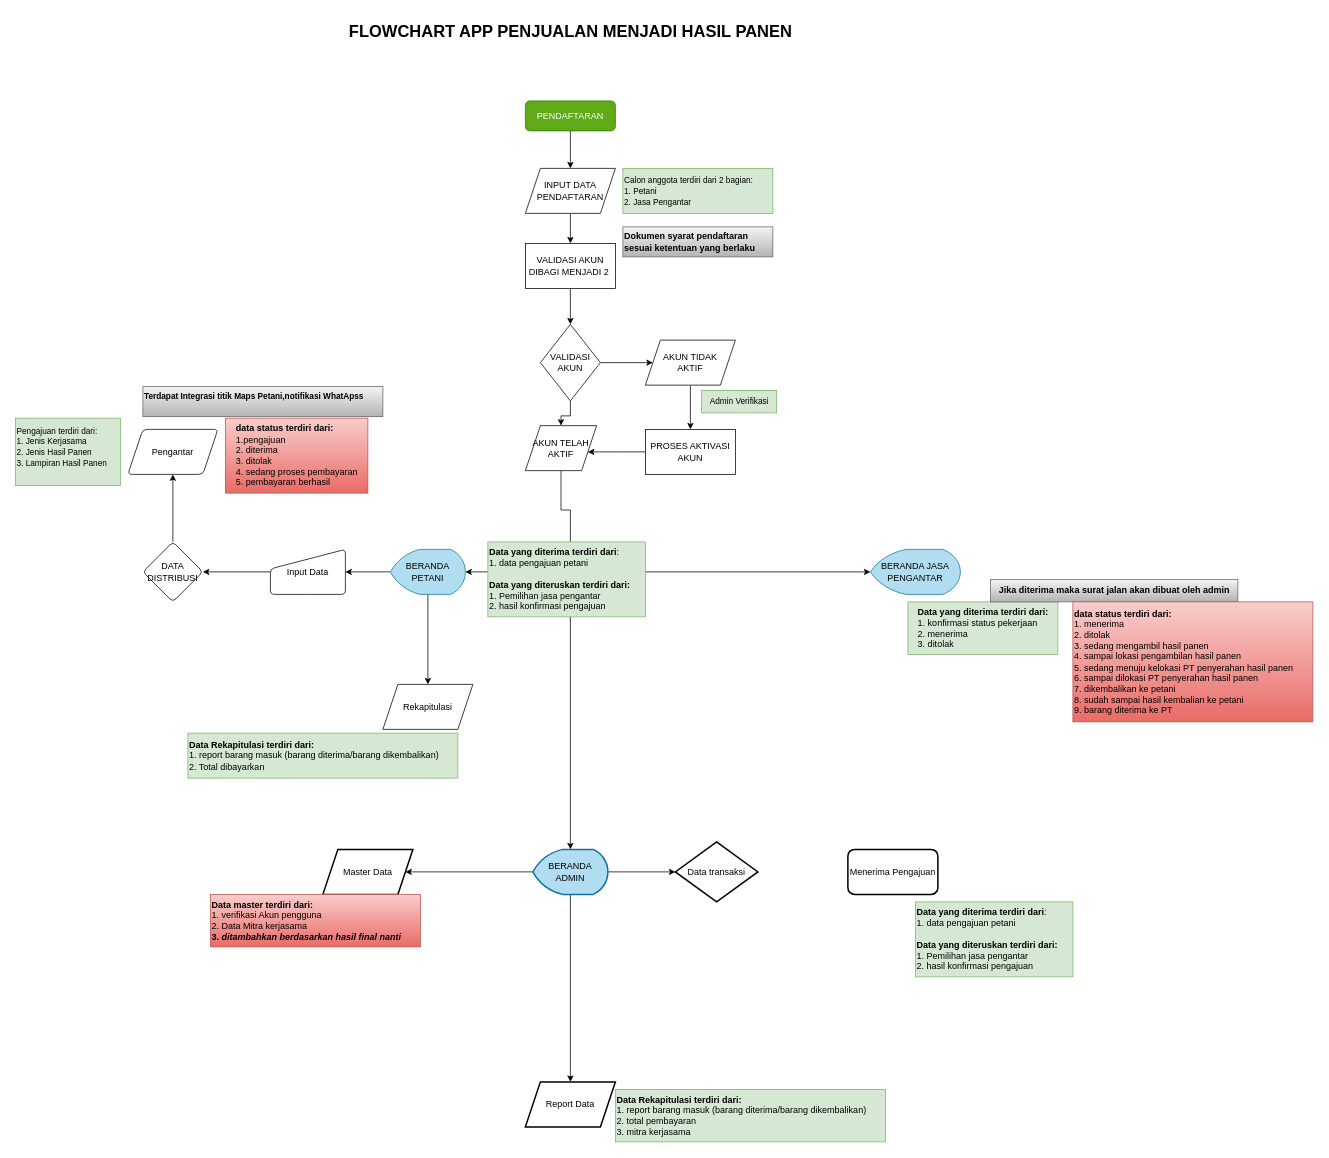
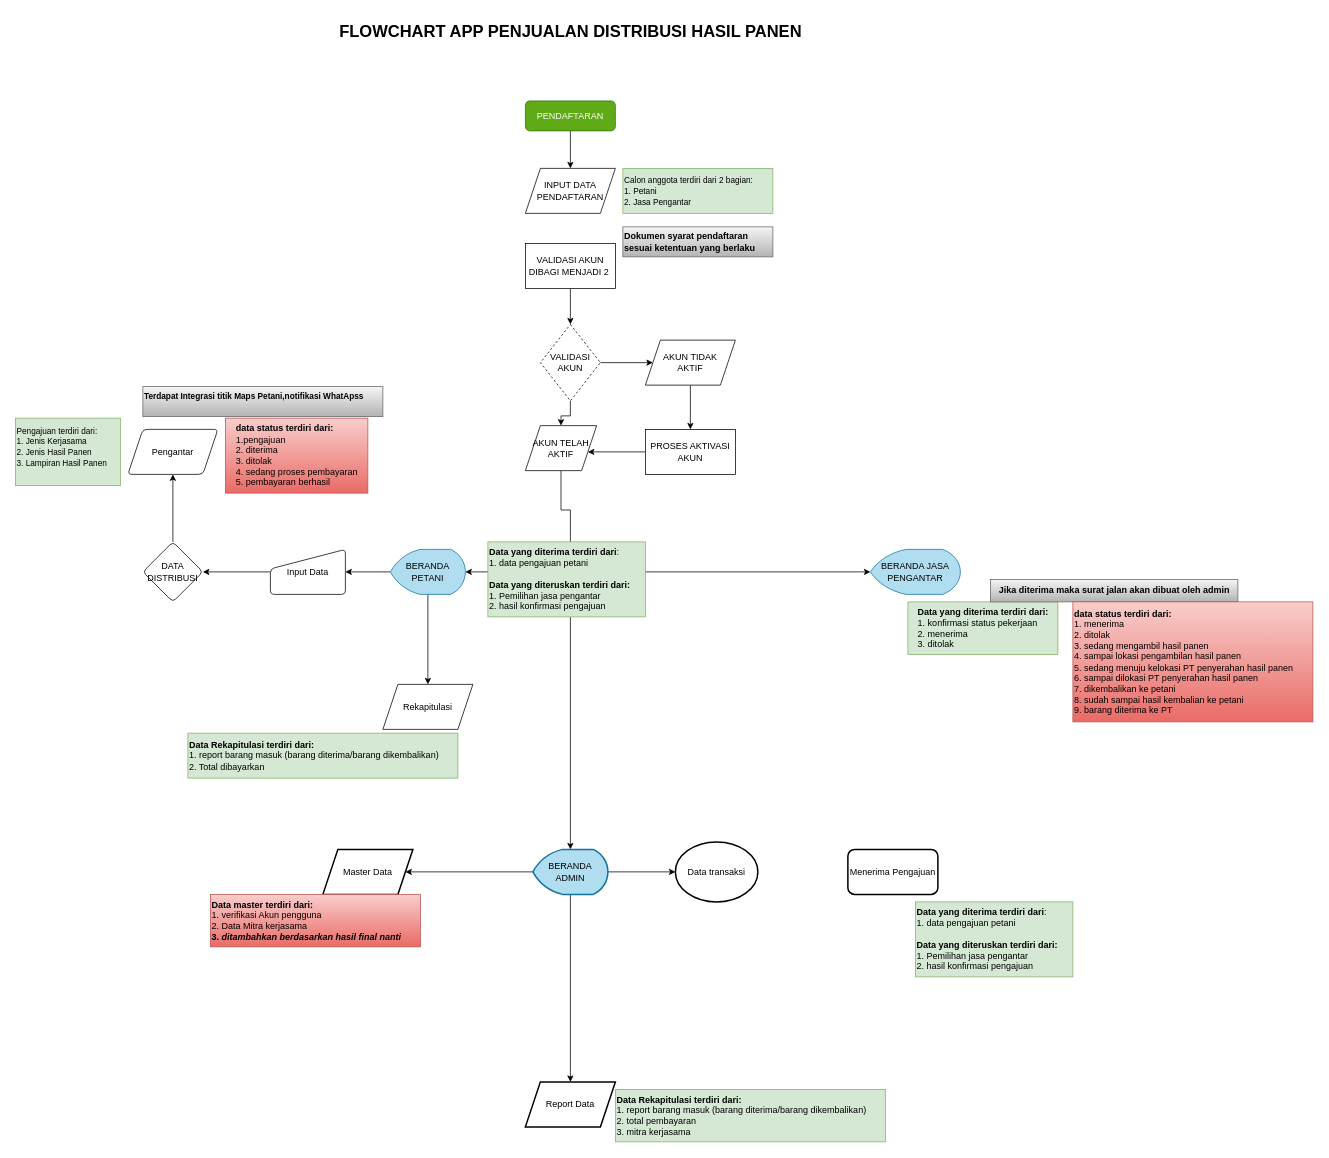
(571, 42) -> (571, 42)
(570, 225) -> none
(570, 363) -> (570, 363)
(739, 402) -> none
(717, 872) -> (717, 872)
